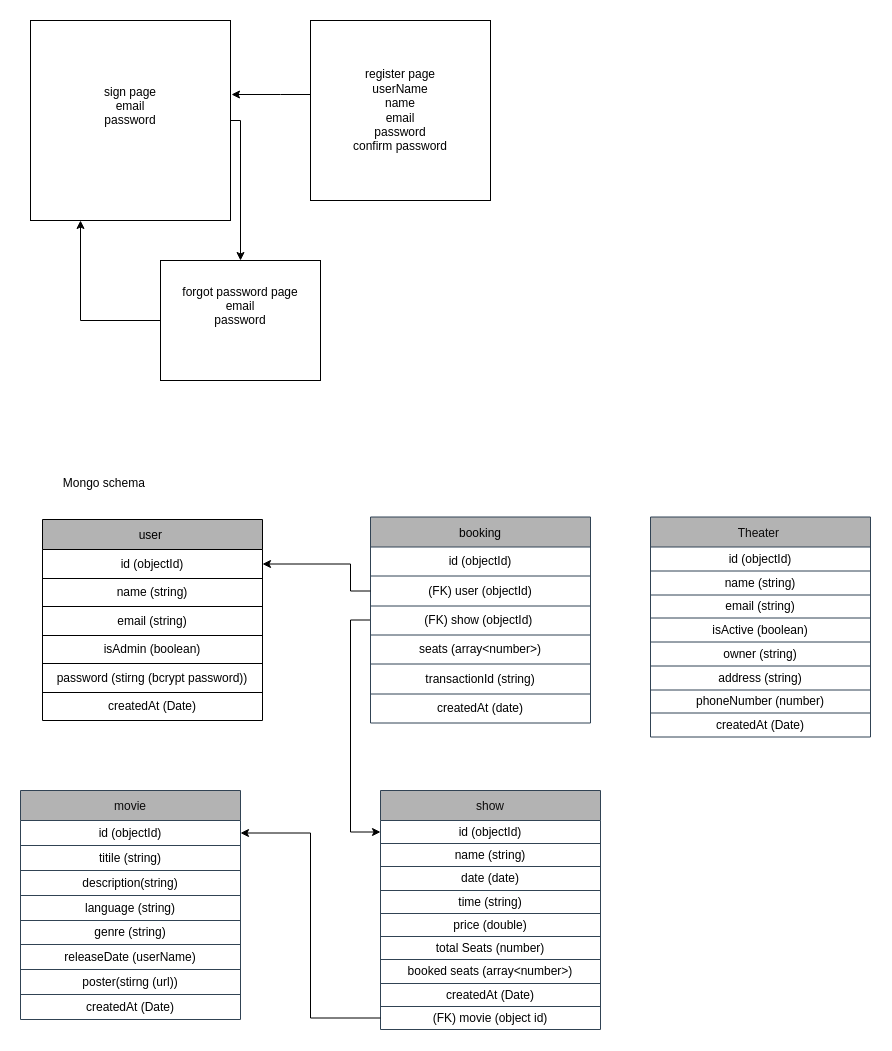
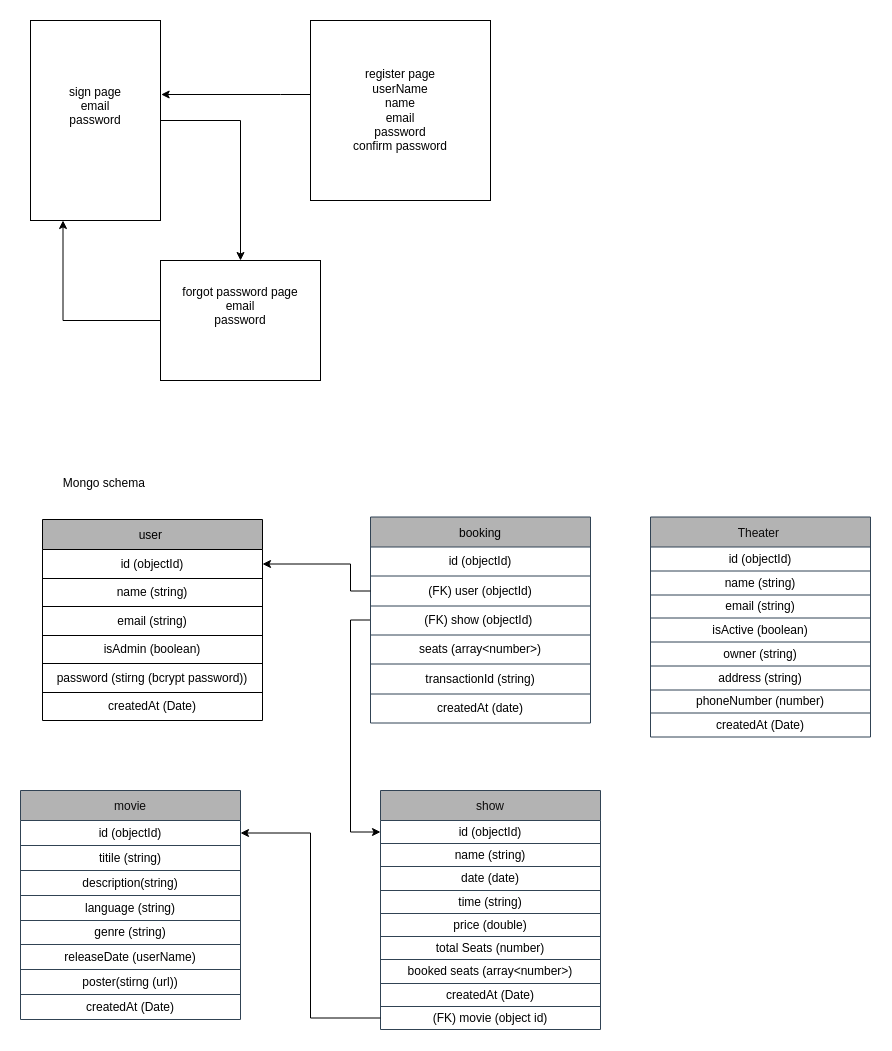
(131, 121) -> (96, 121)
